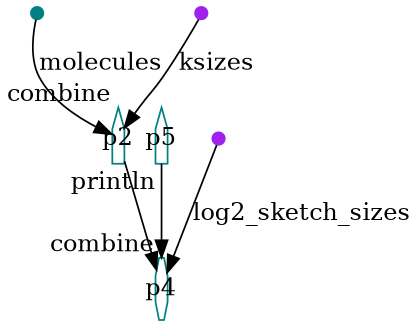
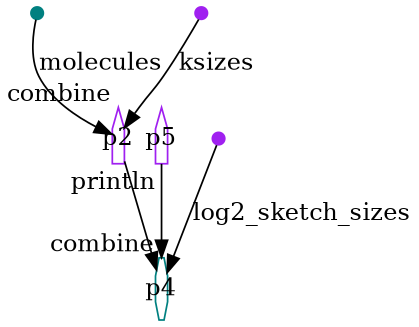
(118, 139) -> (118, 139)
(162, 139) -> (162, 139)
